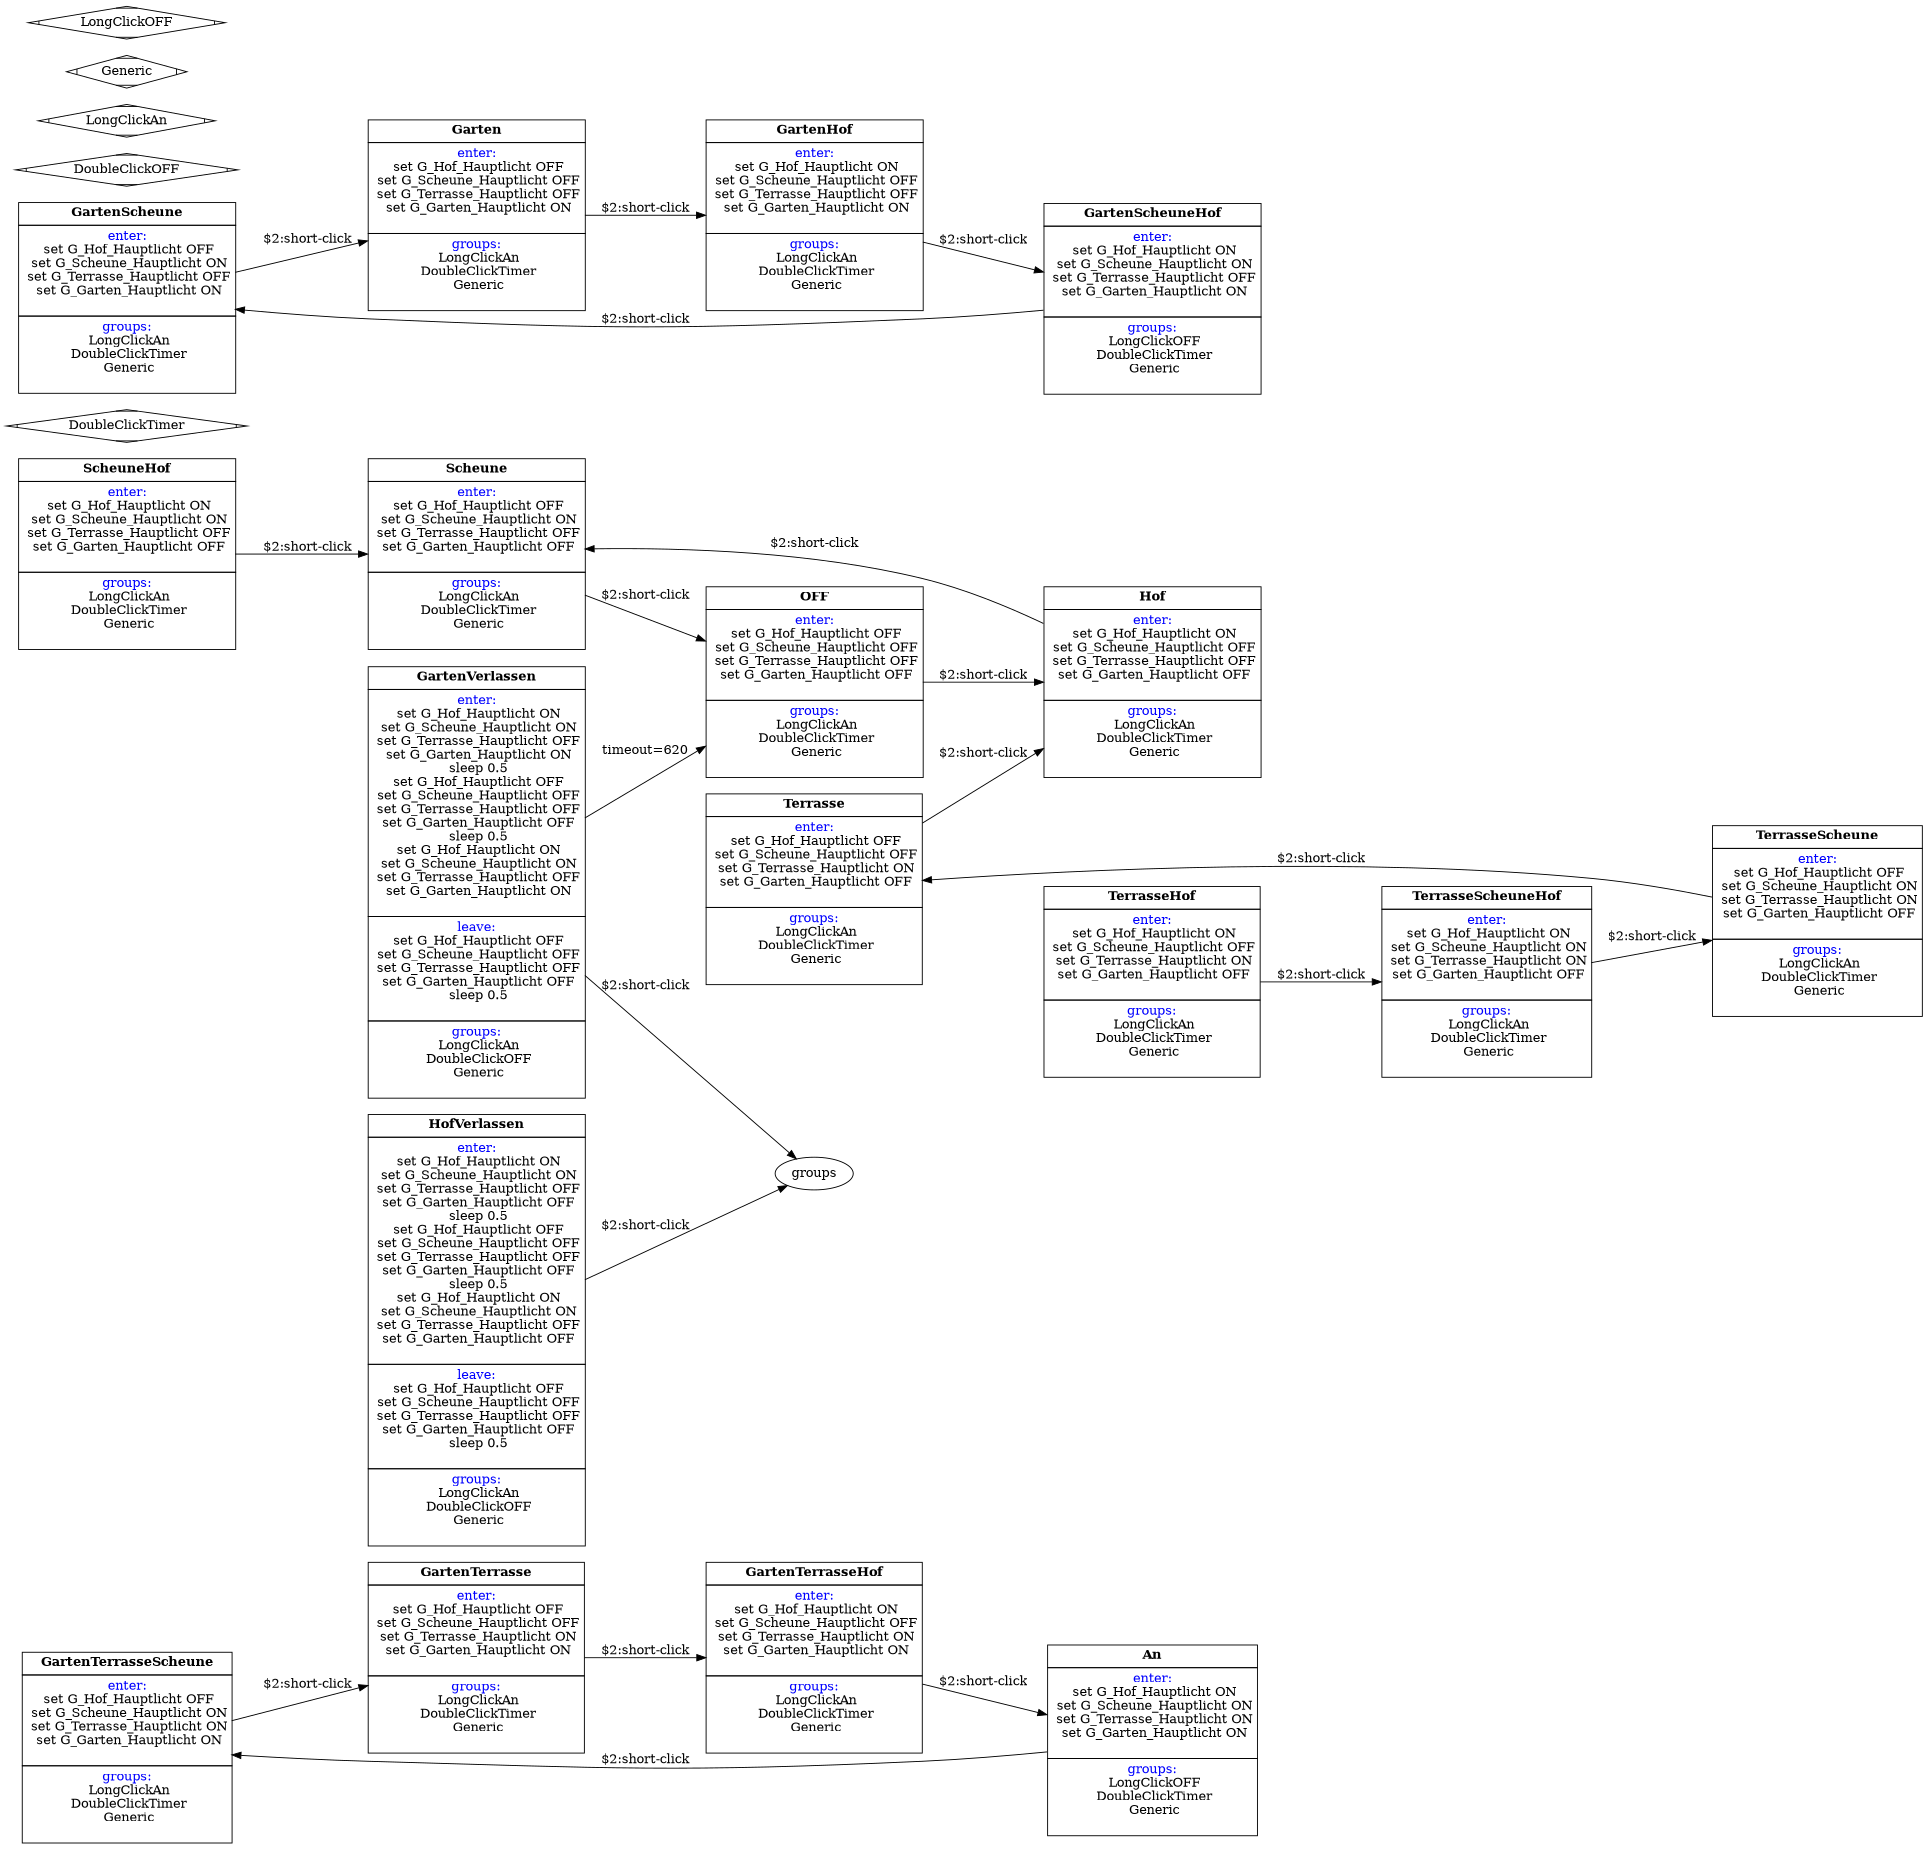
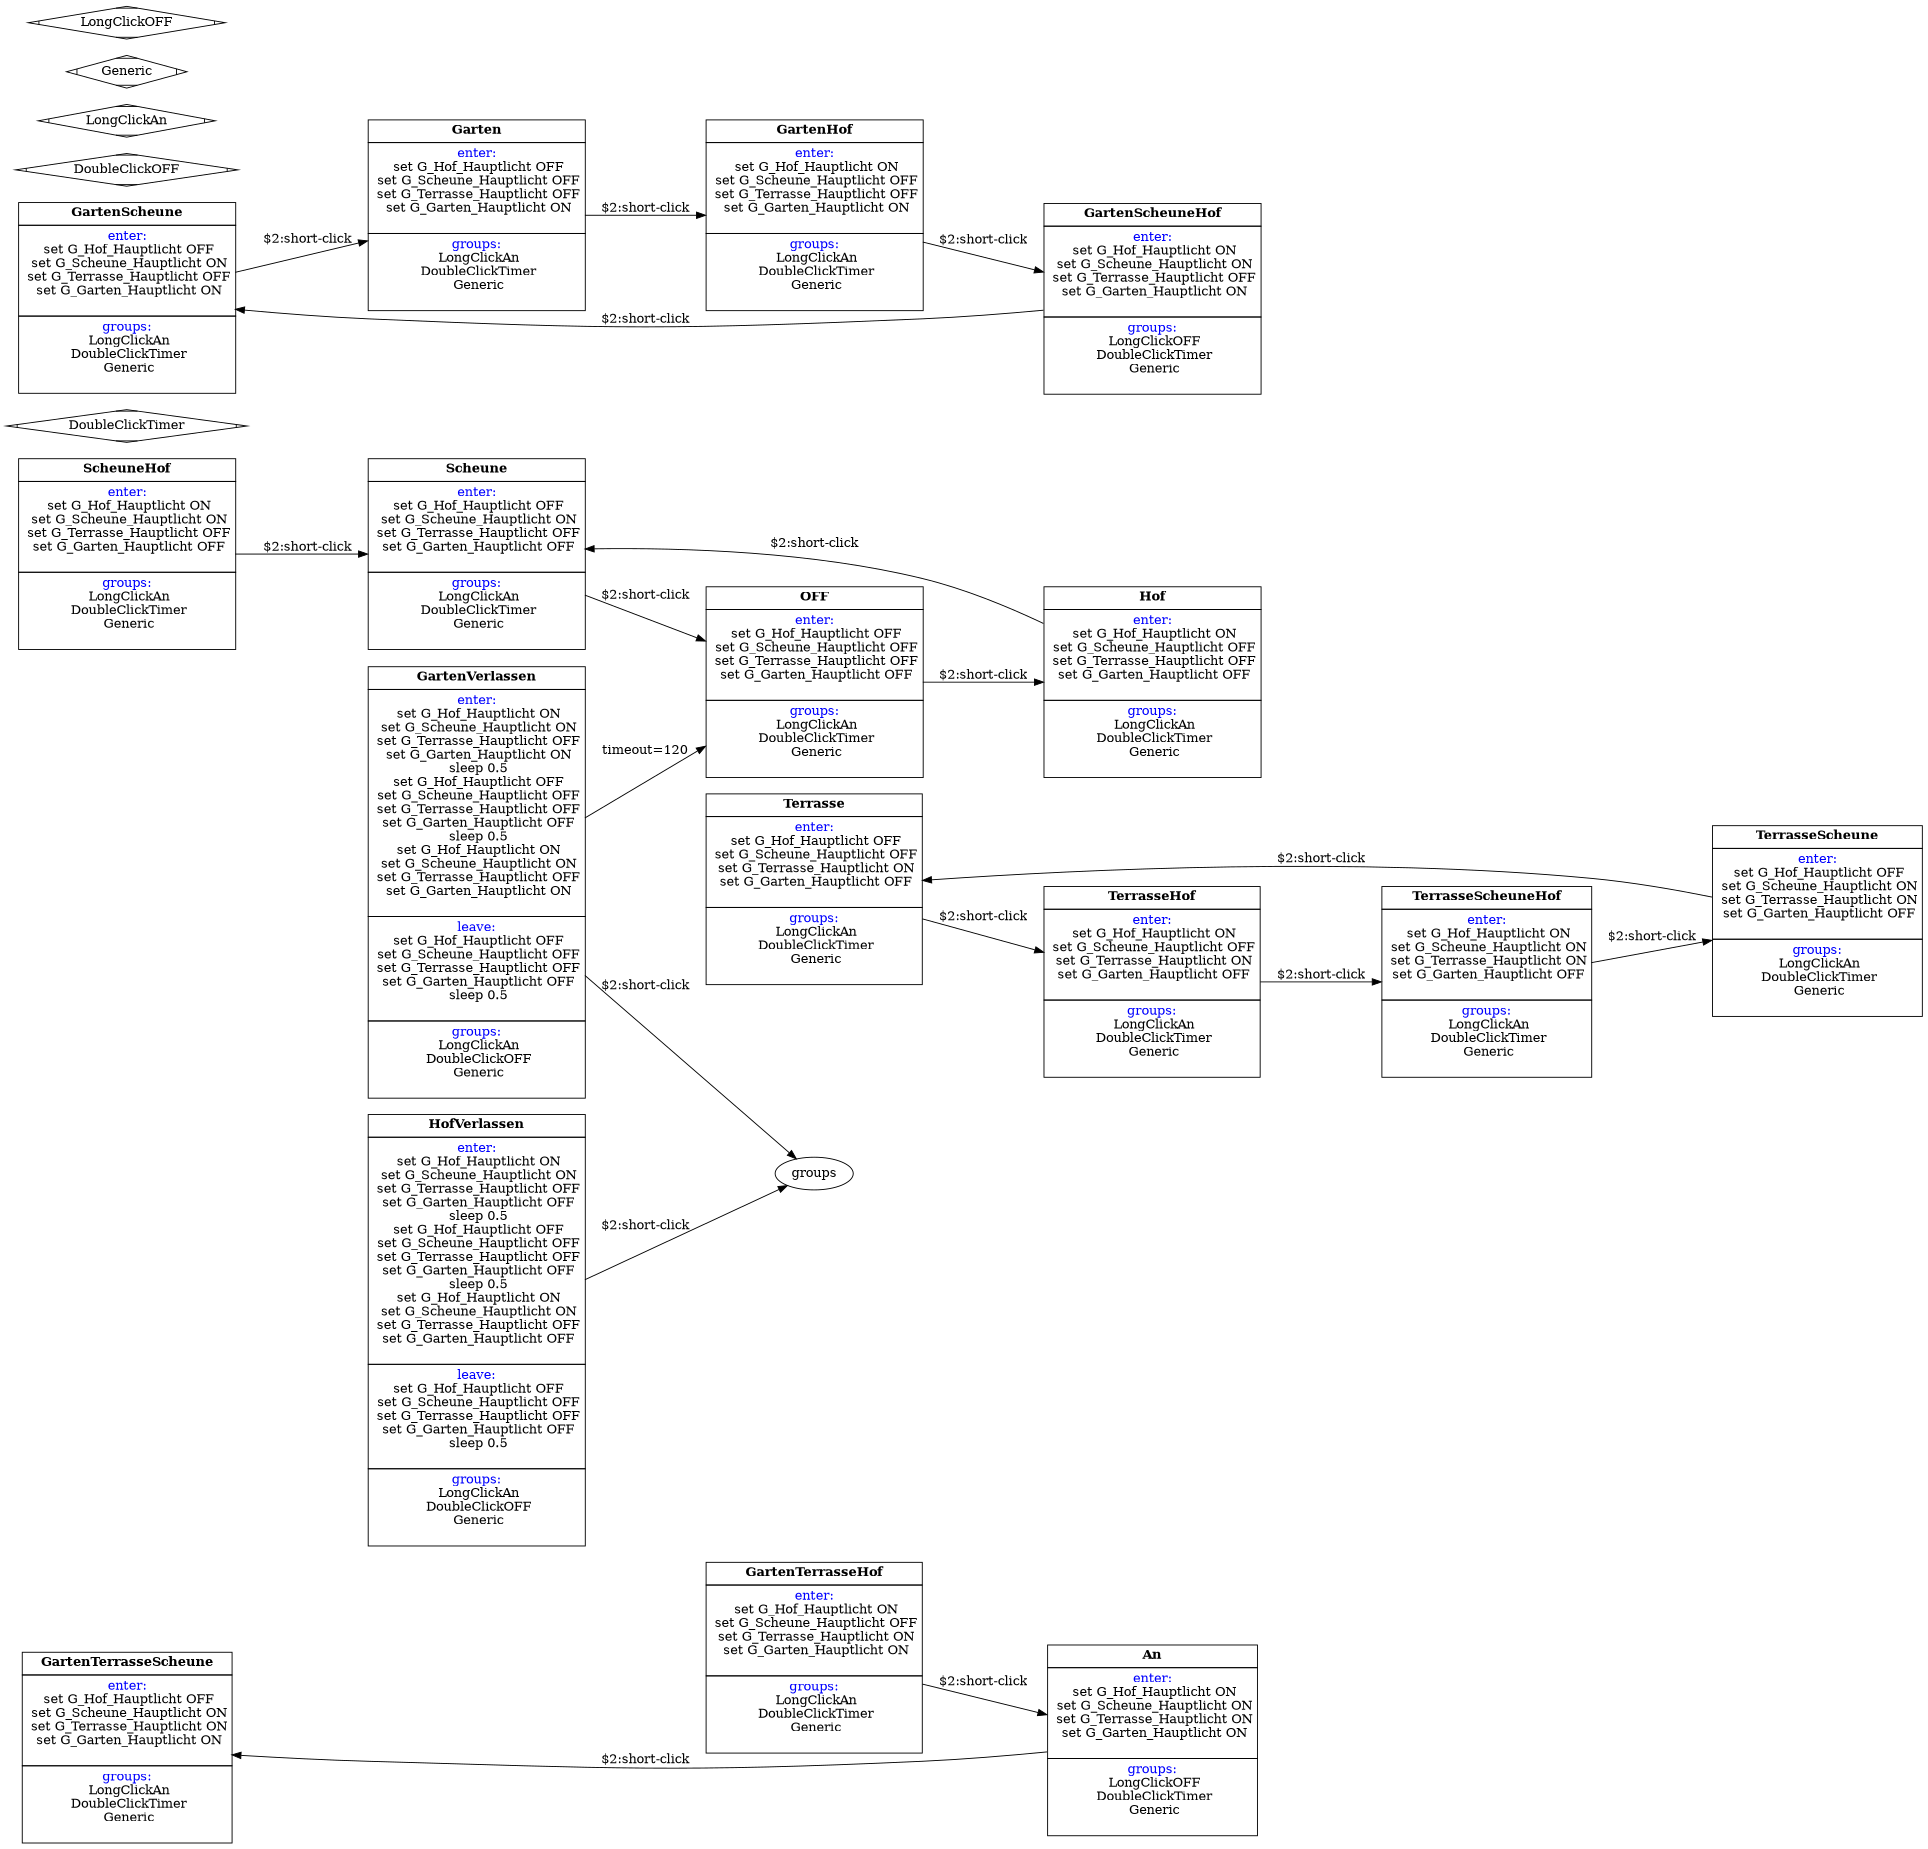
(645, 751) -> (645, 751)
(979, 788) -> (979, 934)
(476, 1658) -> none
